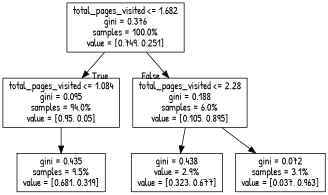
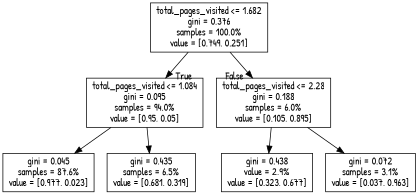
none -> (48, 173)
(61, 173) -> (151, 173)
